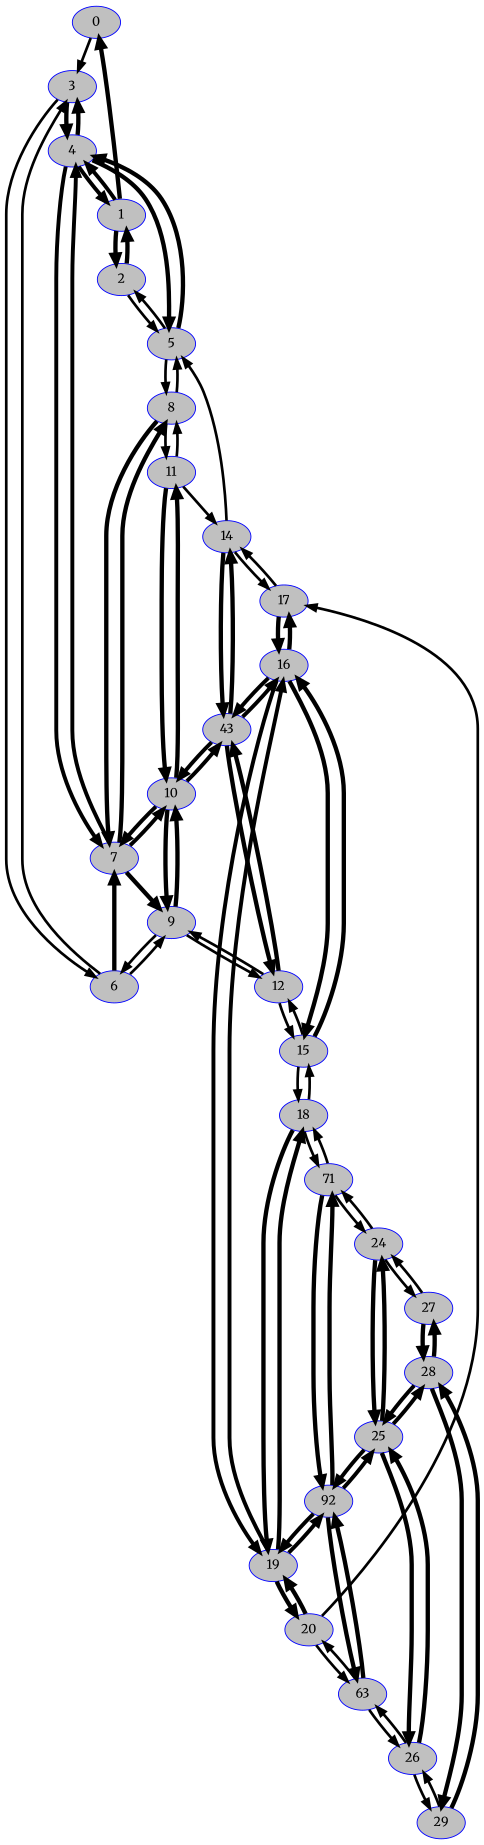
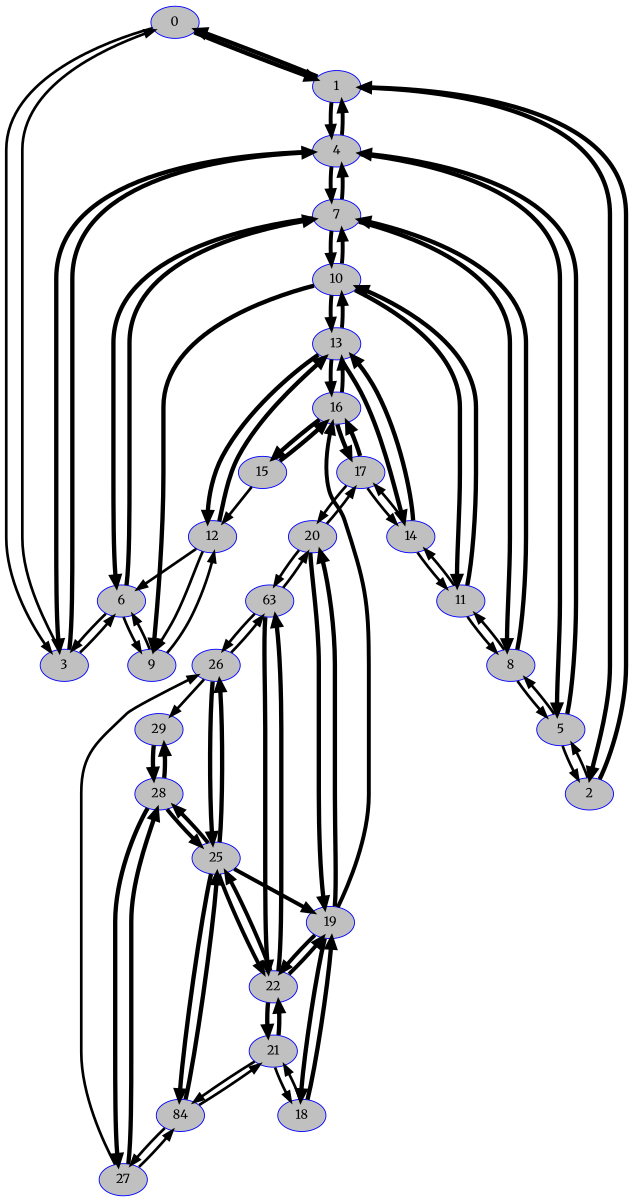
none -> (250, 55)
none -> (22, 314)
(217, 440) -> (428, 567)
none -> (338, 496)
(227, 730) -> (337, 344)
(177, 863) -> none
(140, 887) -> (115, 333)
(284, 1016) -> (171, 566)
(298, 1079) -> none
(310, 1088) -> none
(213, 1114) -> (271, 889)
(329, 1180) -> (273, 1051)
(379, 1244) -> (180, 1115)
(329, 1501) -> (273, 987)
(434, 1794) -> (81, 899)
